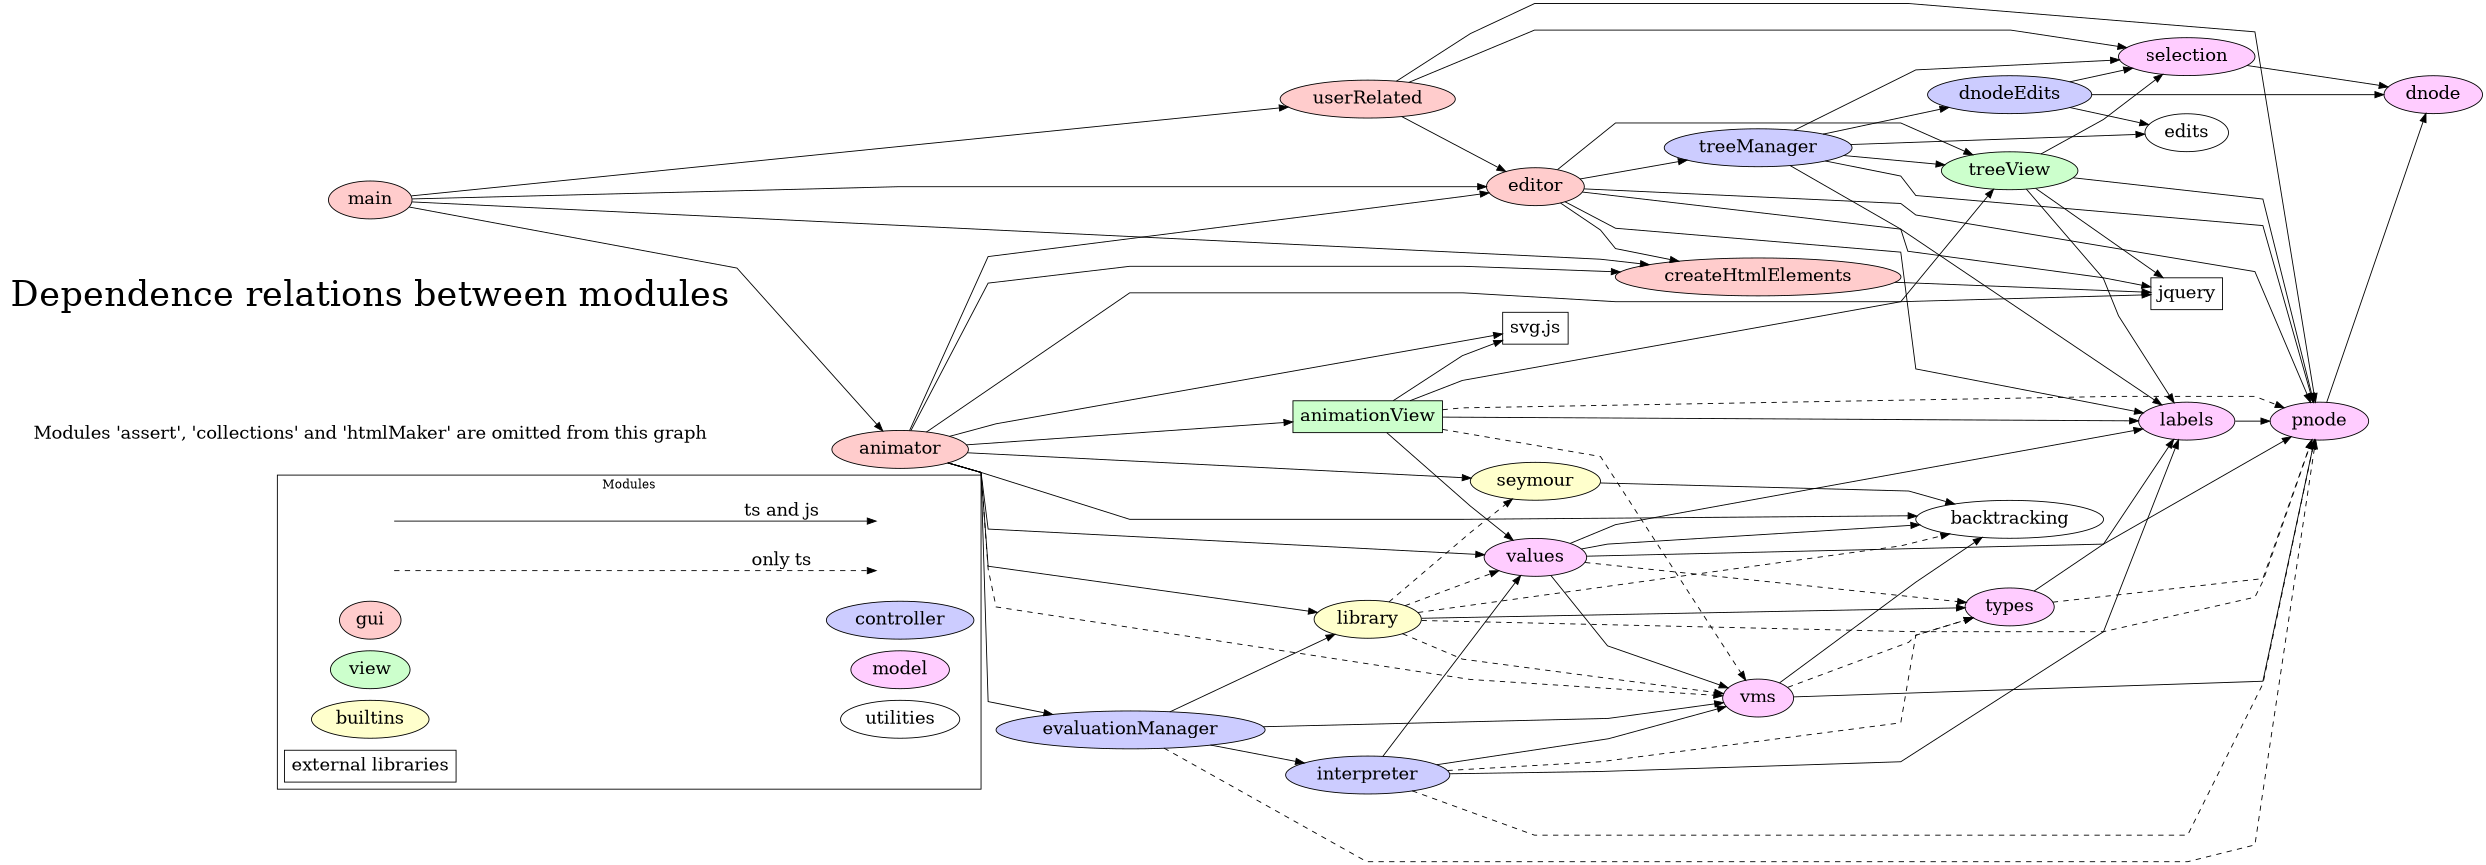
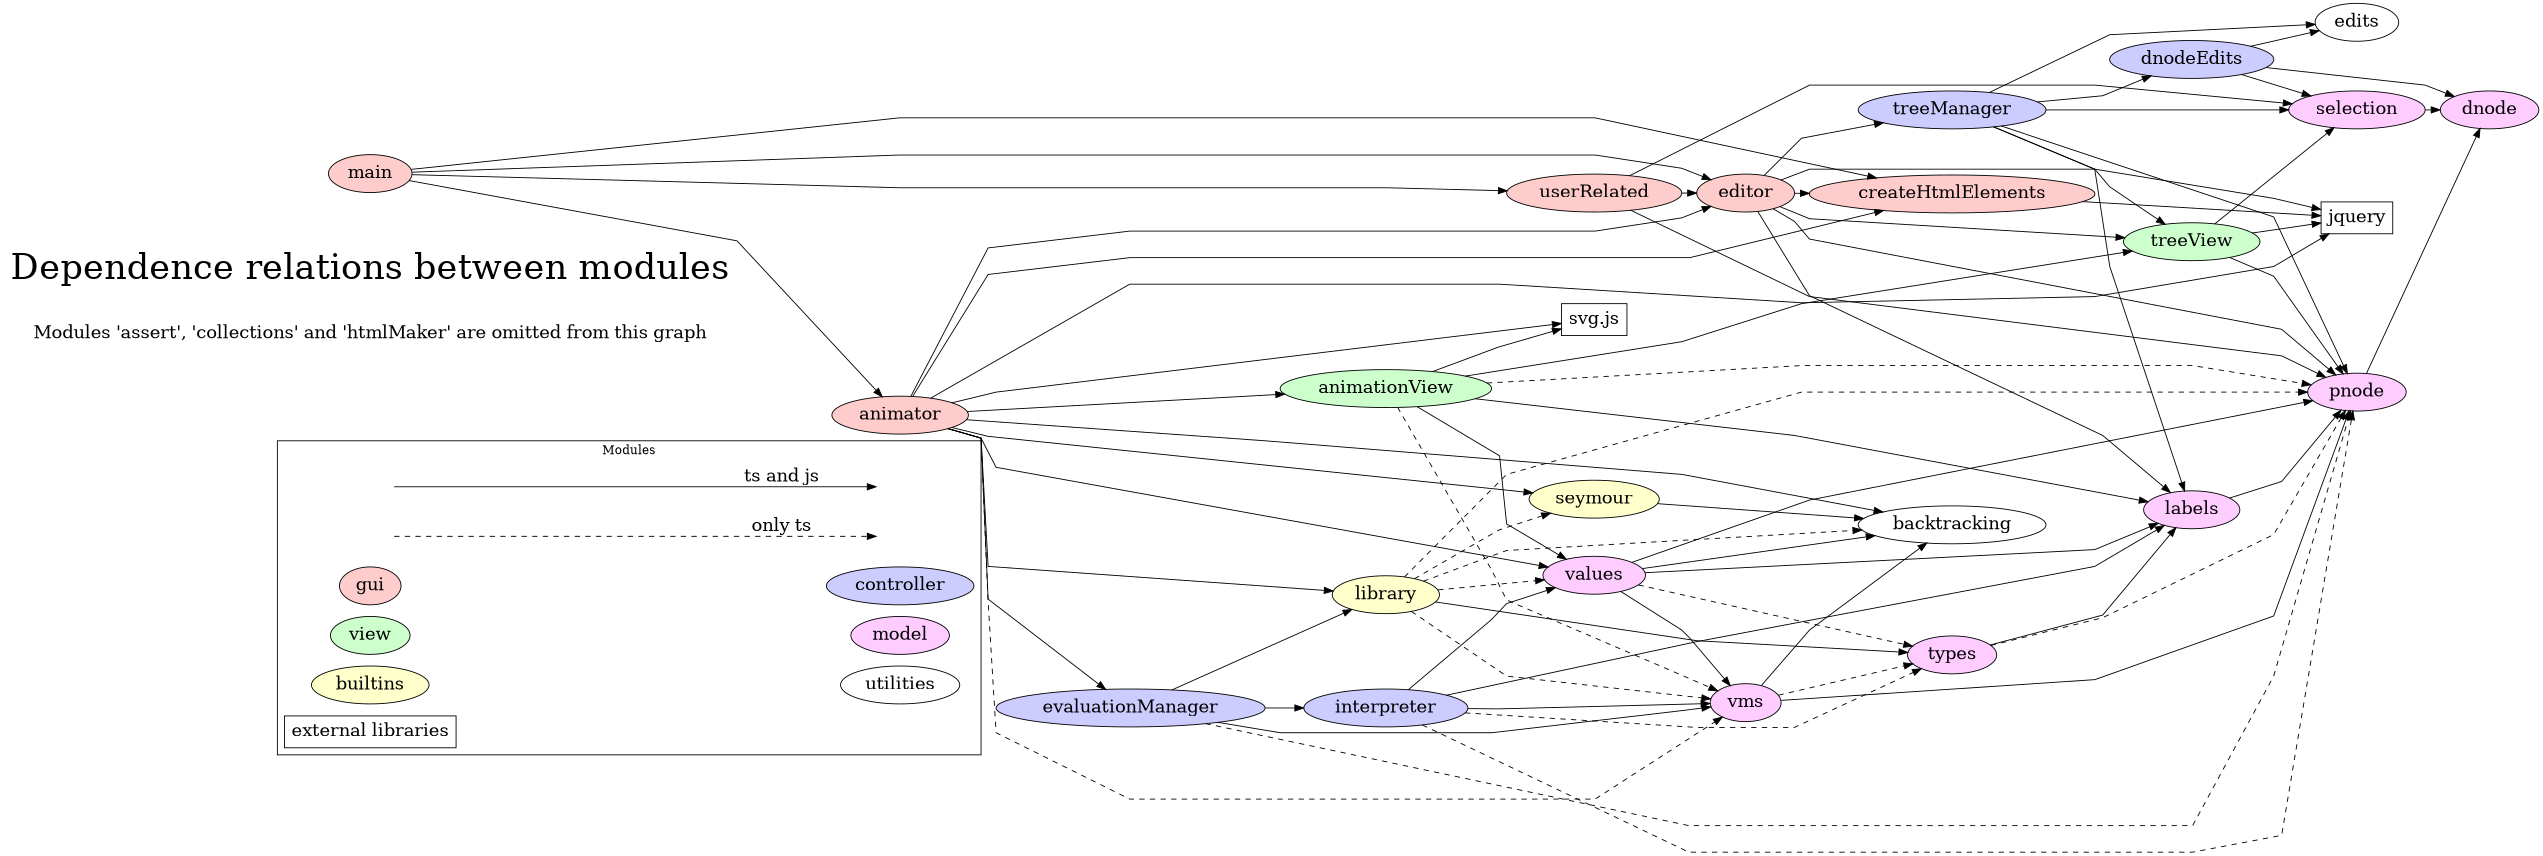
(2096, 270) -> none
(1368, 417) -> (1386, 389)
